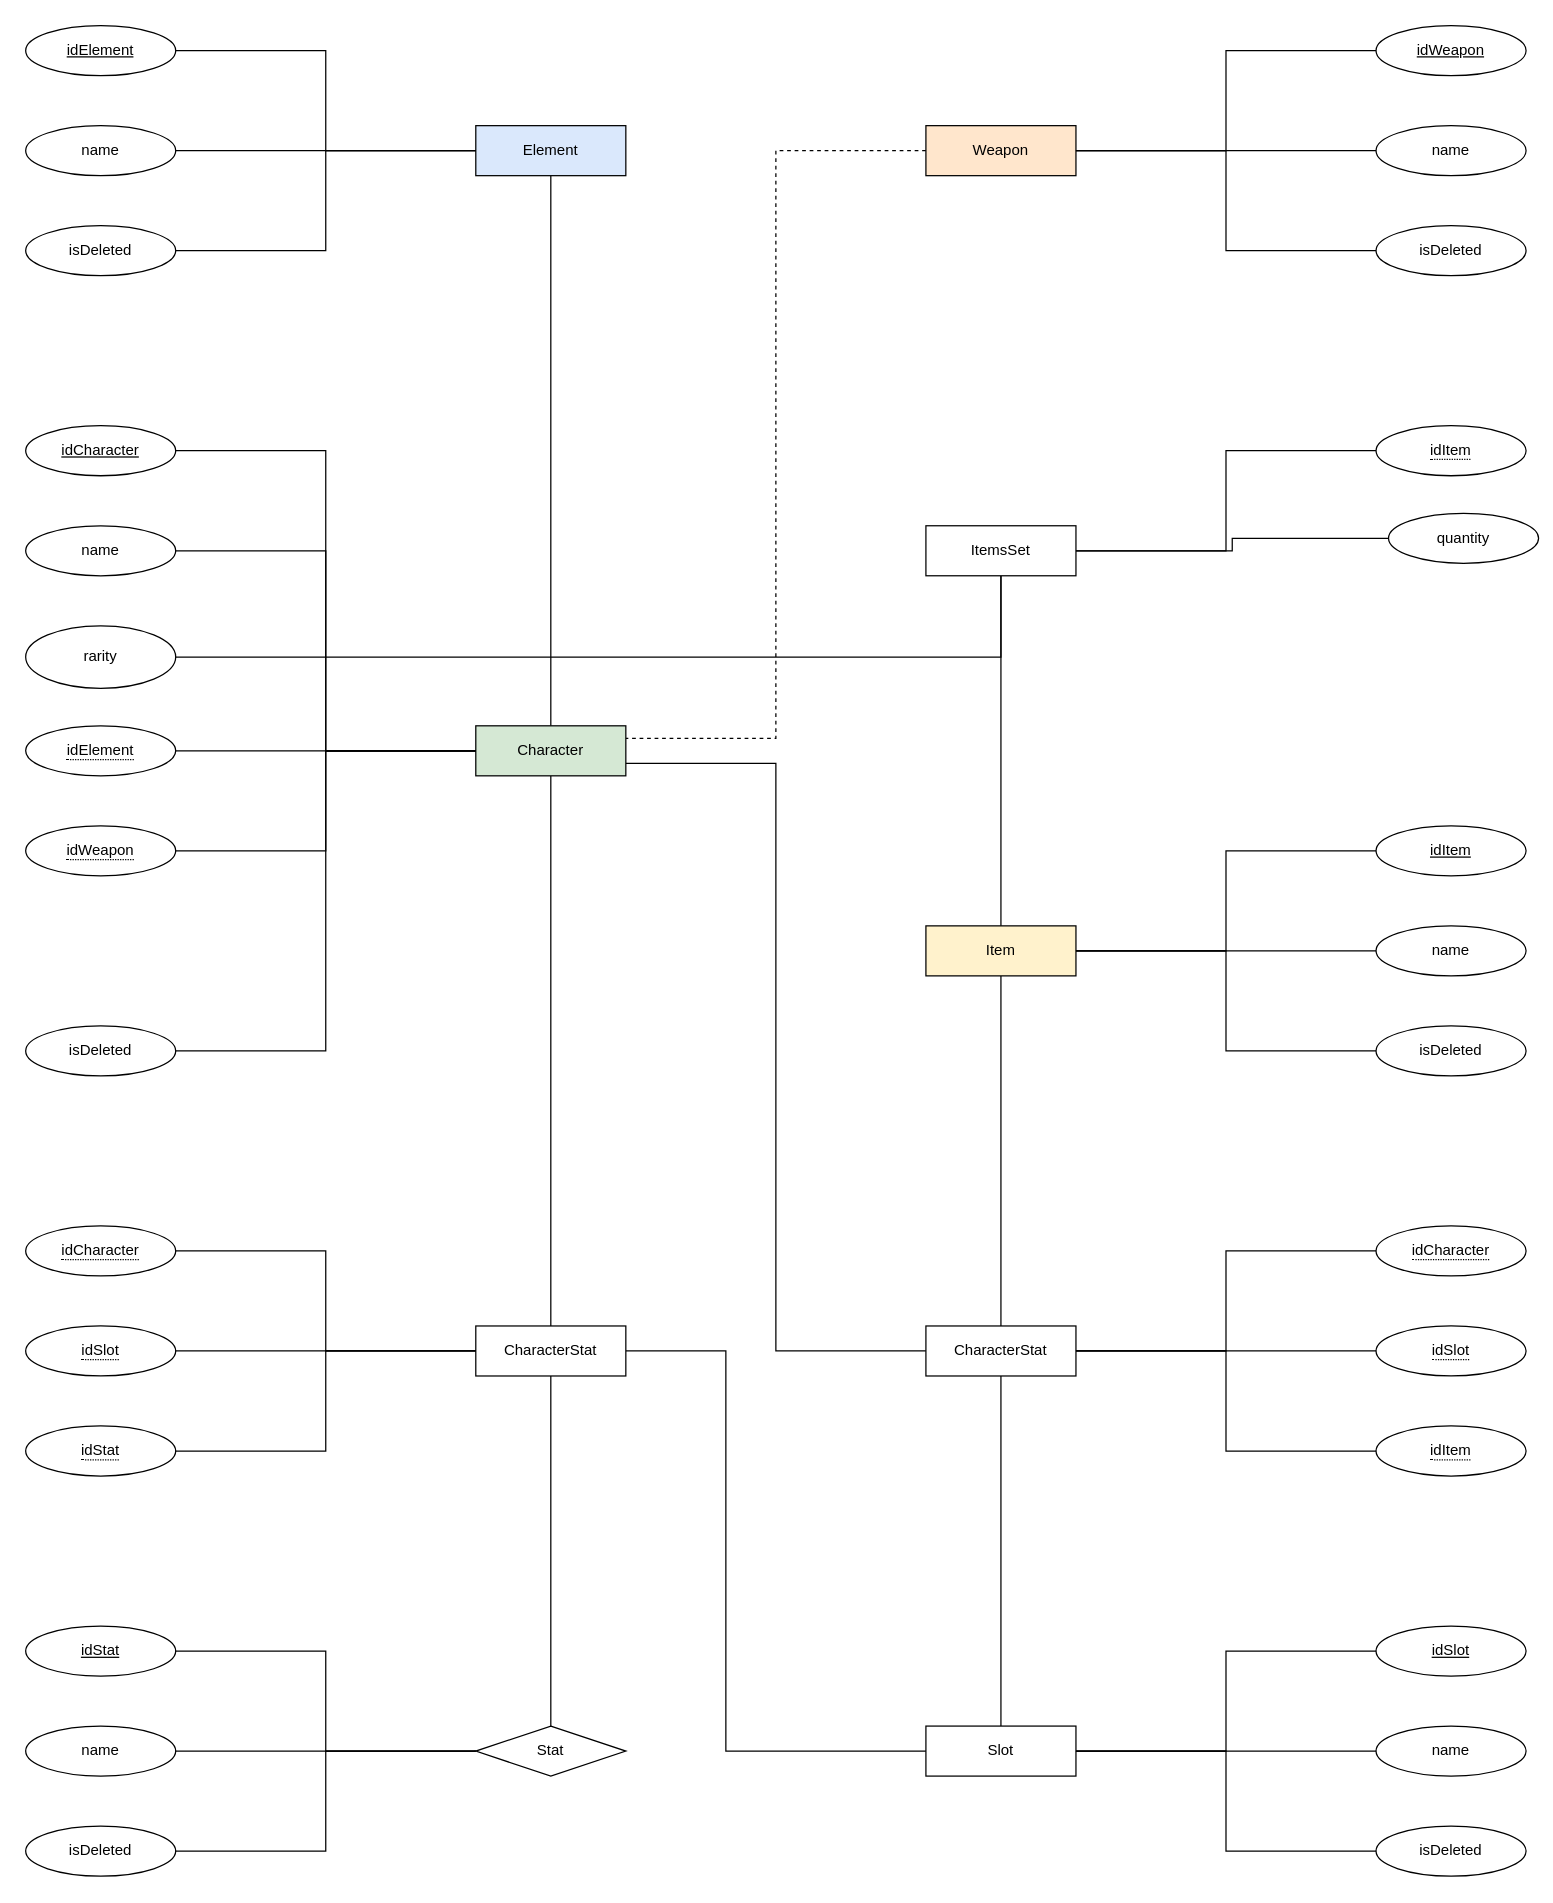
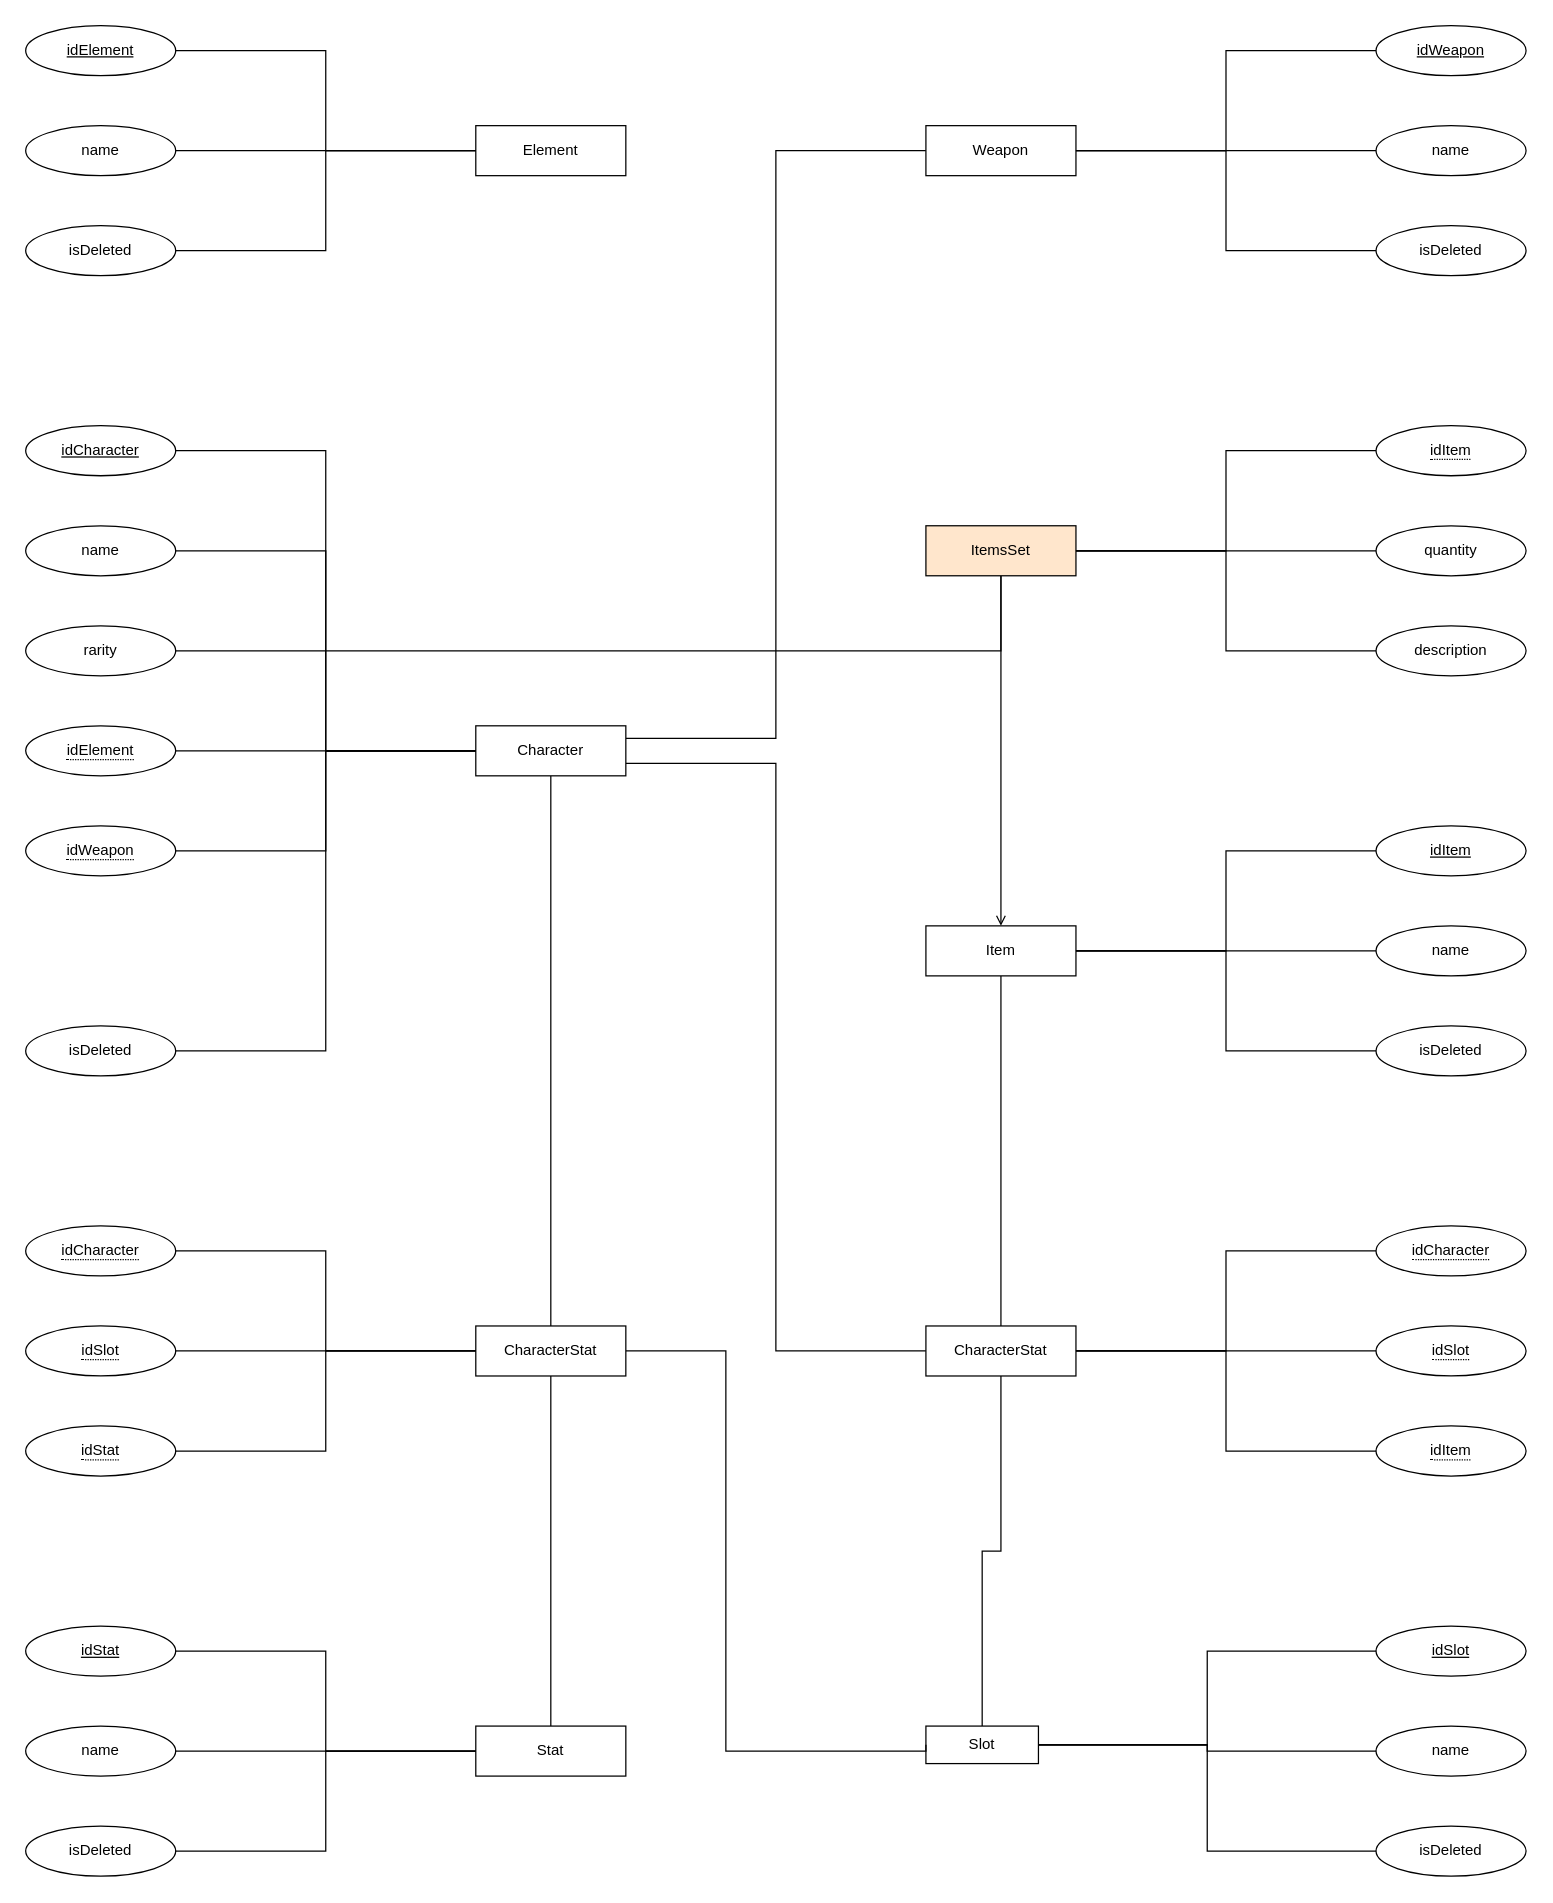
(551, 151) -> (551, 151)
(1001, 151) -> (1001, 151)
(776, 446) -> (776, 446)
(551, 451) -> none
(1463, 538) -> (1451, 551)
(1001, 551) -> (1001, 551)
none -> (1252, 651)
none -> (1451, 651)
(101, 657) -> (101, 651)
(551, 751) -> (551, 751)
(1001, 920) -> (1001, 919)
(1001, 951) -> (1001, 951)
(551, 1751) -> (551, 1751)
(1001, 1751) -> (982, 1744)
